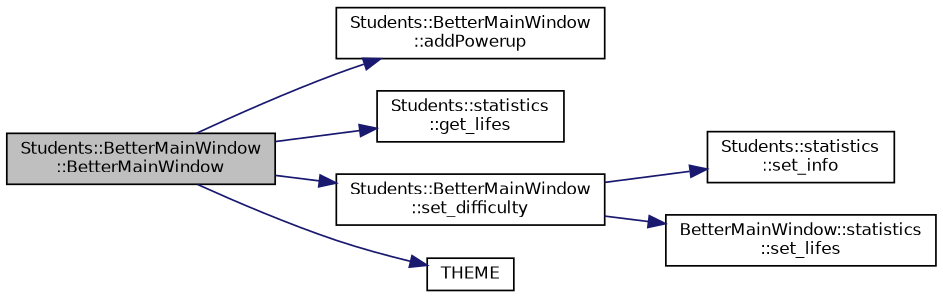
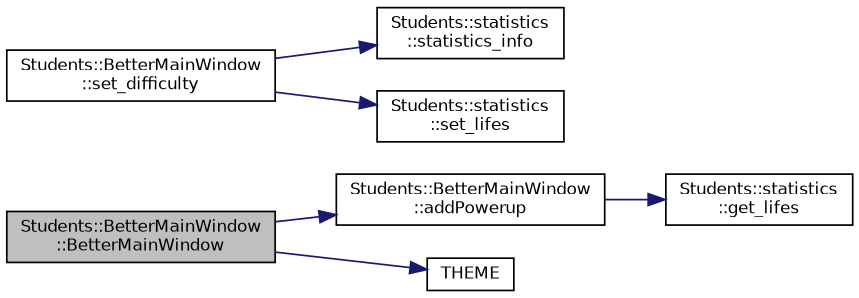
(317, 136) -> (627, 200)
(801, 157) -> (471, 33)
(297, 178) -> none
(801, 240) -> (471, 116)
